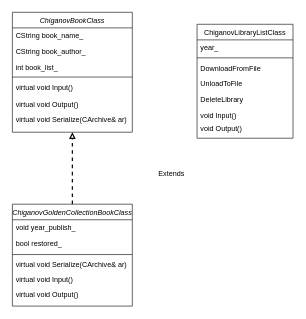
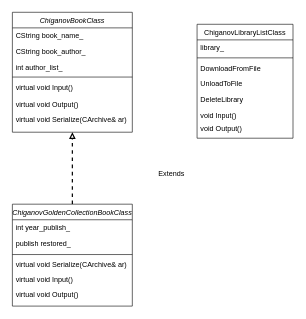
(210, 48) -> (215, 48)
(40, 67) -> (44, 67)
(48, 228) -> (46, 228)
(42, 244) -> (47, 244)
